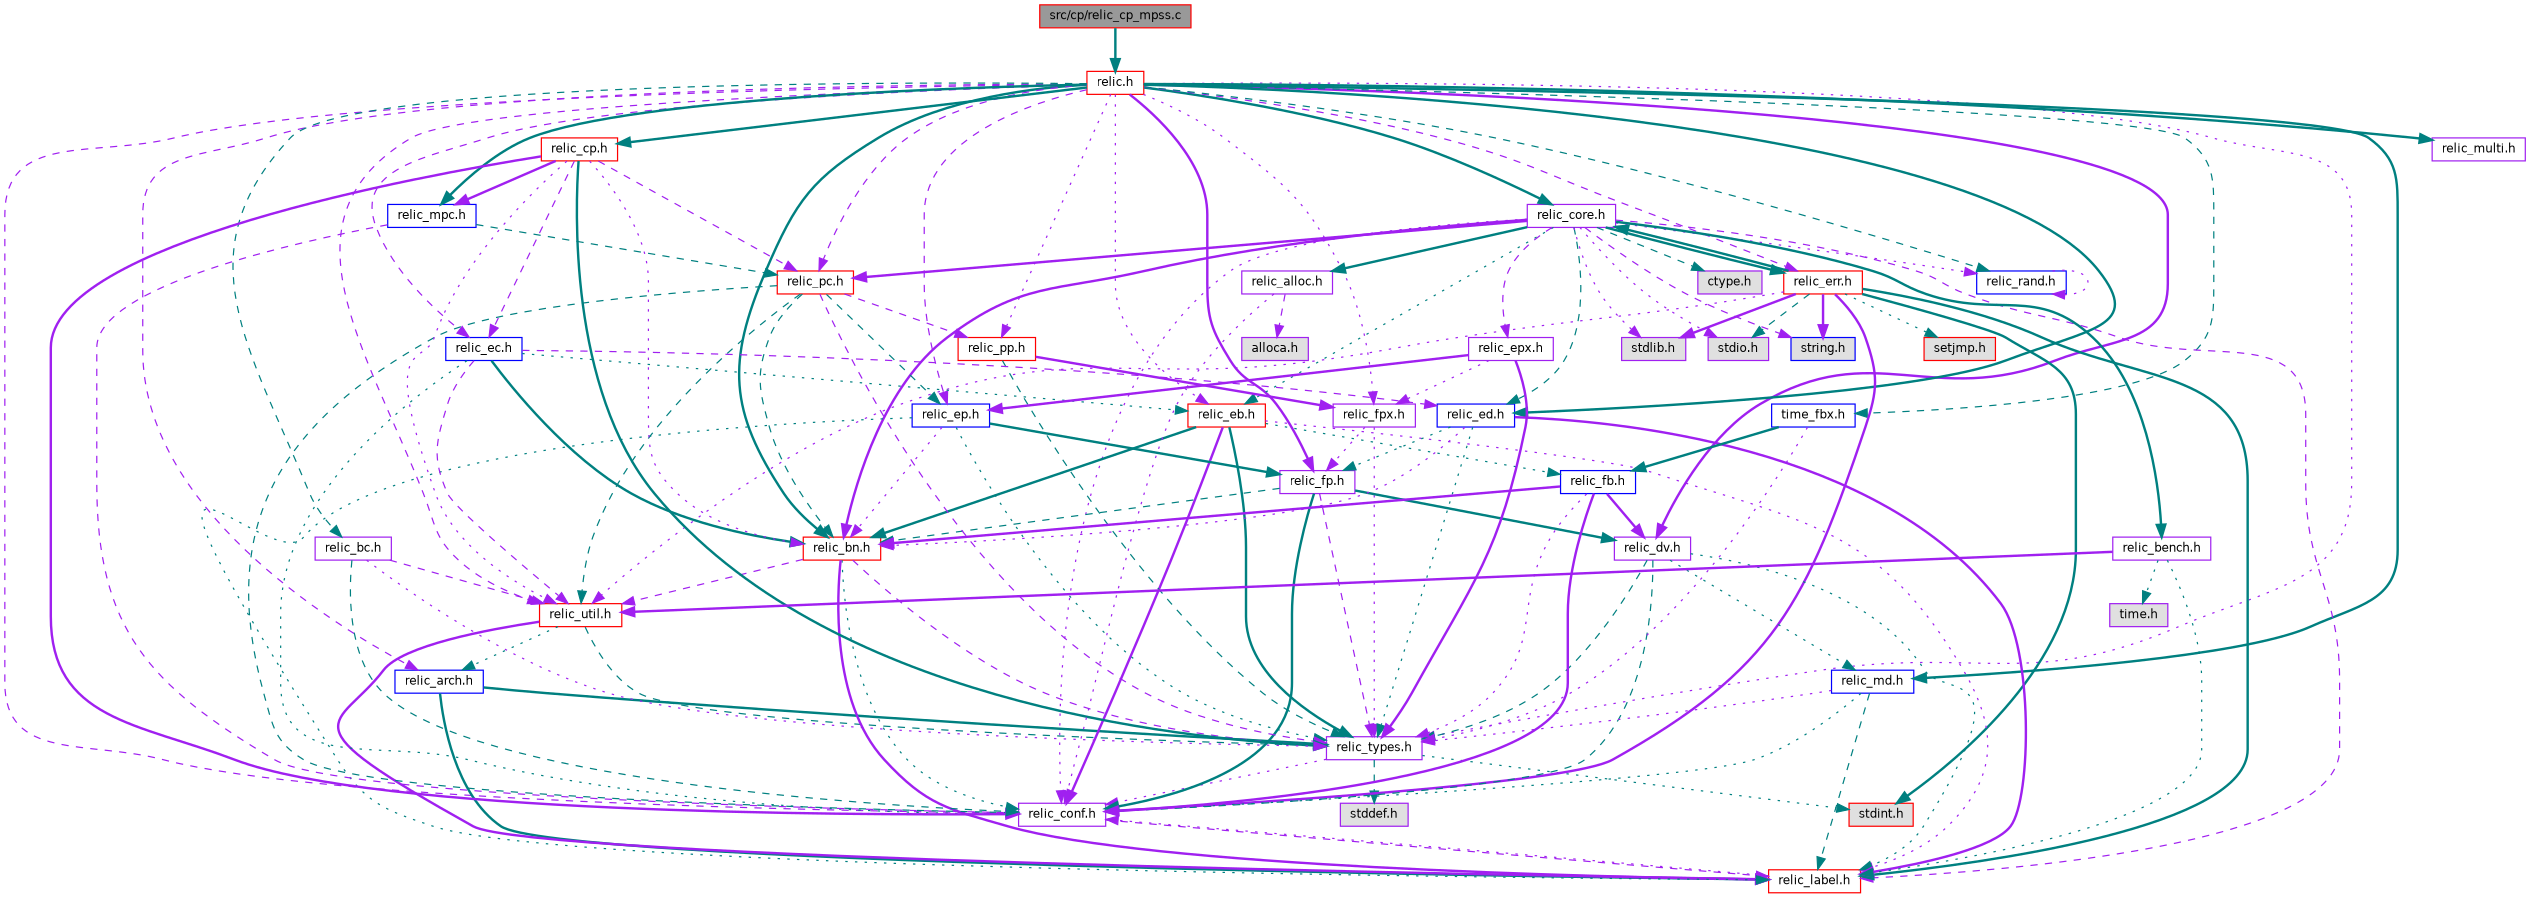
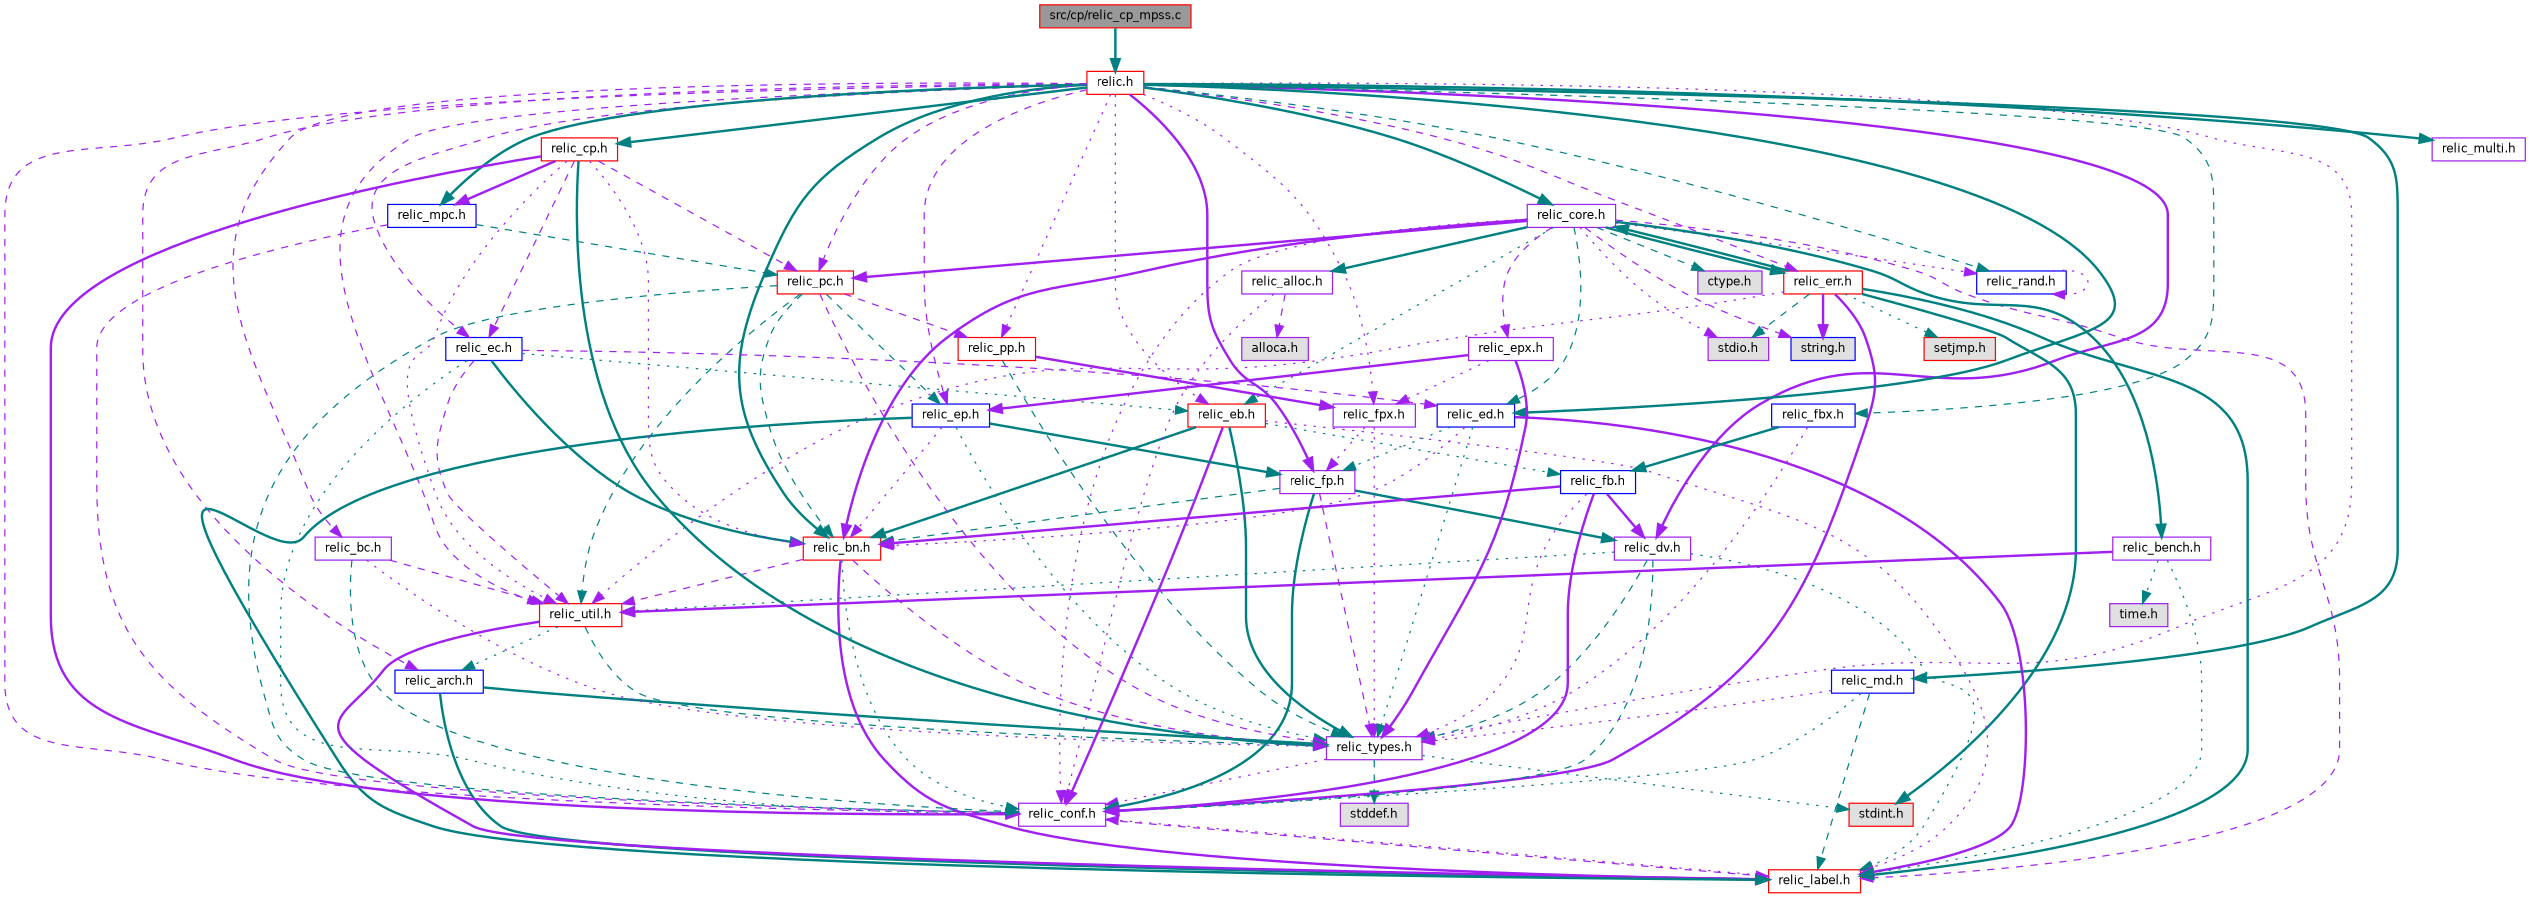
(273, 160) -> (273, 160)
(1654, 349) -> none
(1813, 416) -> (1813, 416)
(1757, 612) -> (1100, 583)
(464, 832) -> (464, 832)
